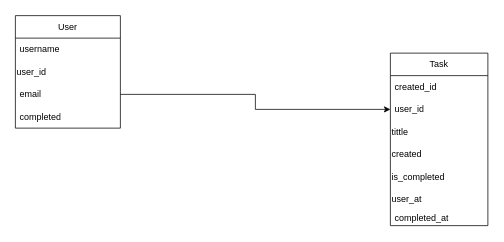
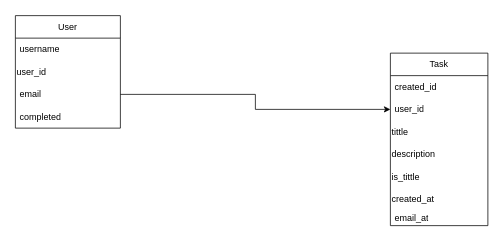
(410, 154) -> (417, 154)
(420, 177) -> (411, 177)
(410, 199) -> (417, 199)
(424, 218) -> (413, 218)
